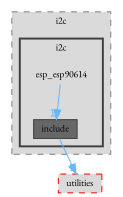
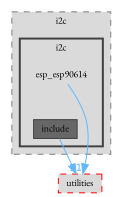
(59, 97) -> (87, 122)
